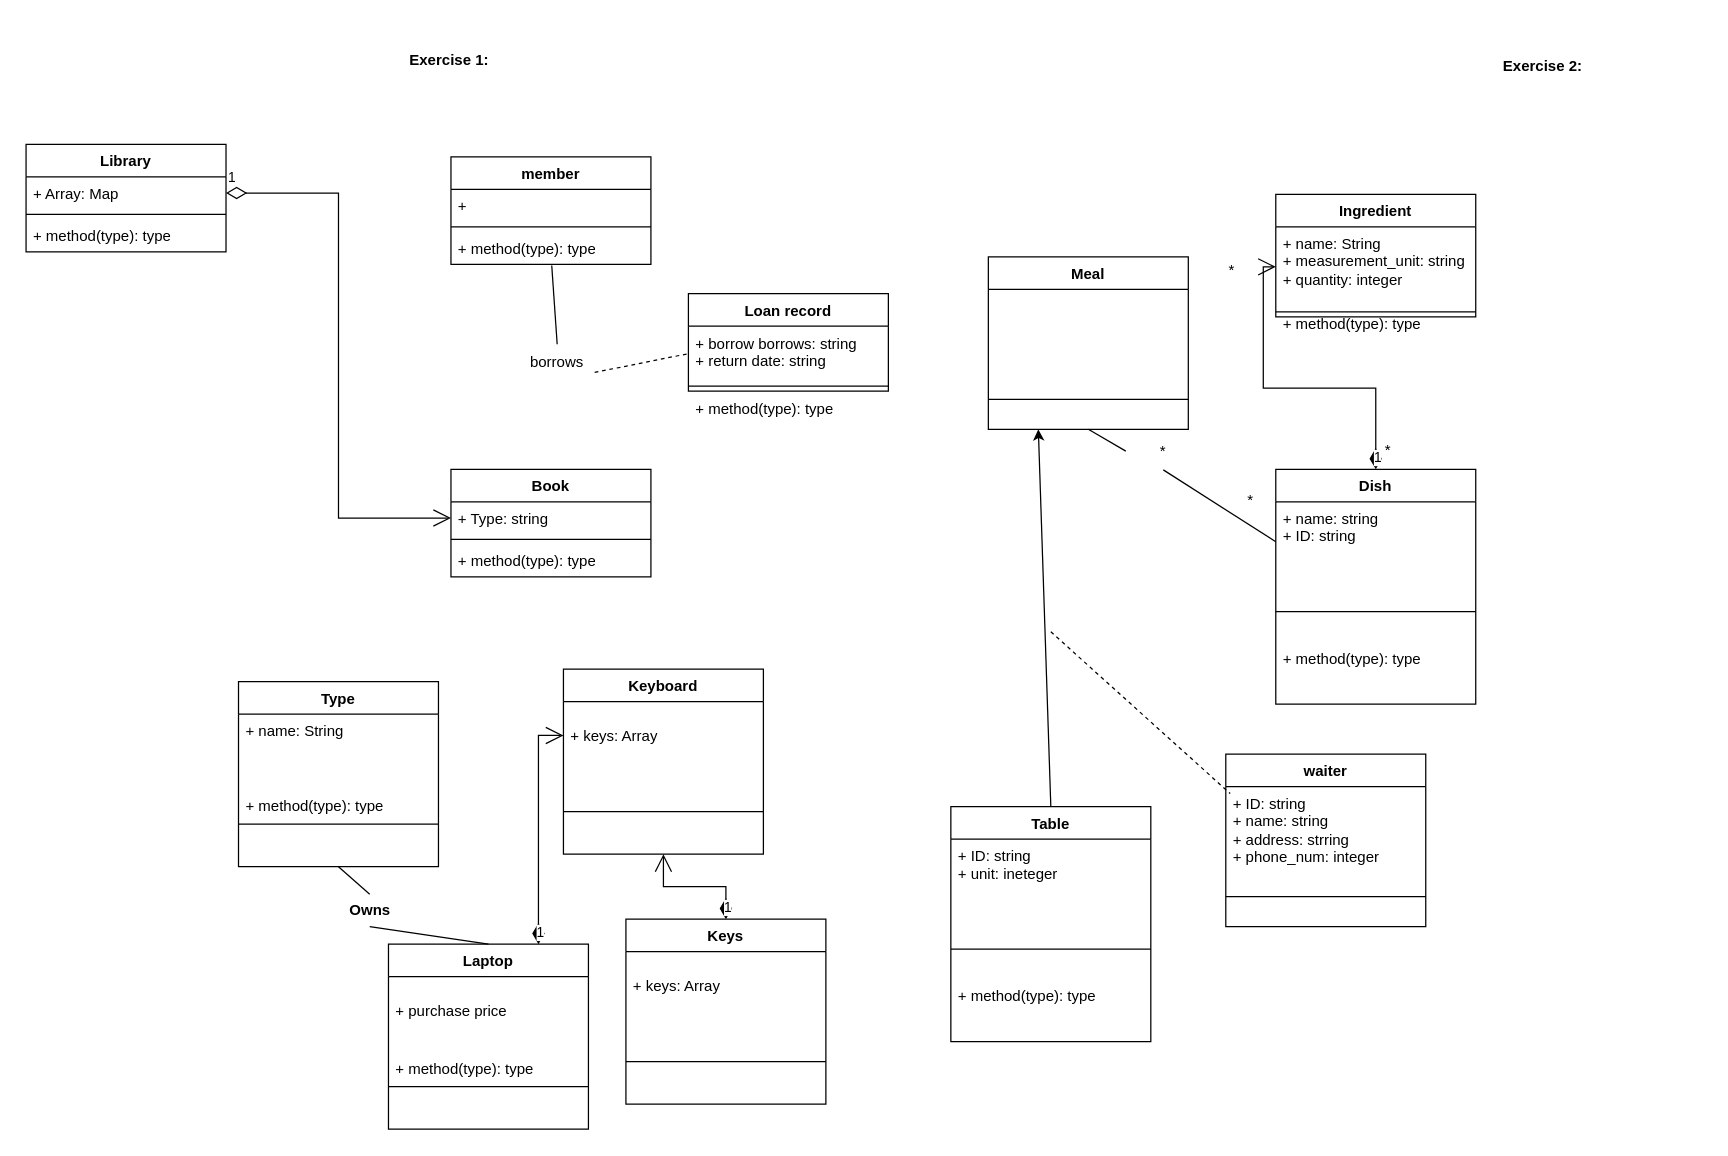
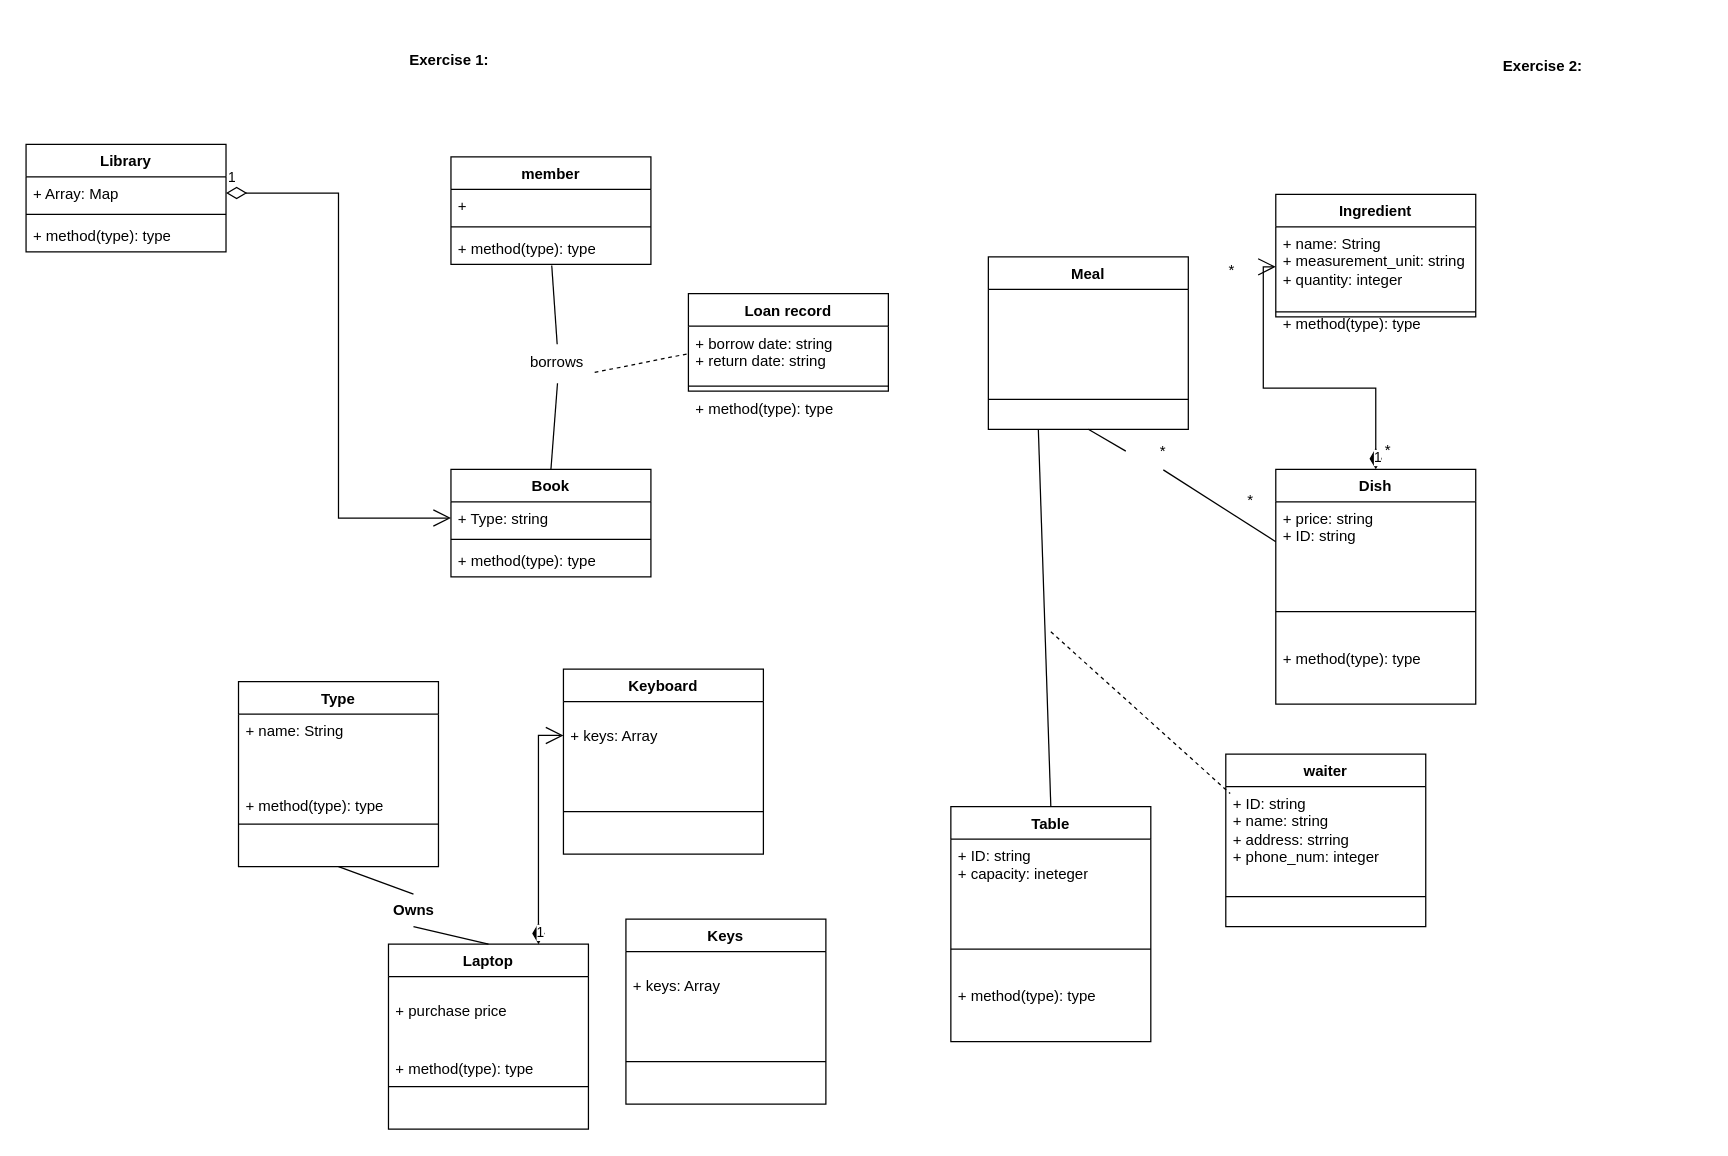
(787, 354) -> (774, 354)
none -> (554, 426)
(1038, 439) -> (1038, 436)
(1334, 529) -> (1336, 529)
(1016, 866) -> (1032, 866)
(686, 887) -> none
(369, 911) -> (413, 911)
